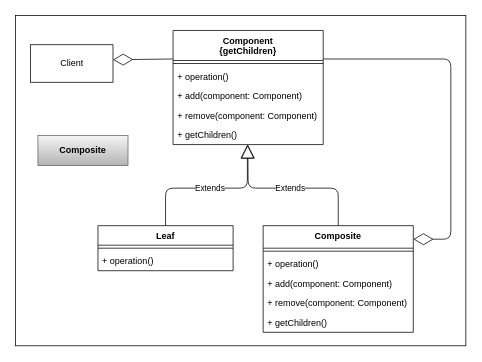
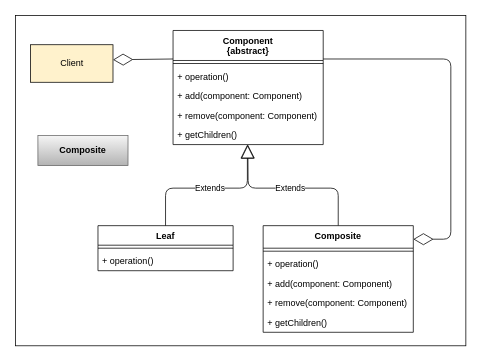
(248, 41) -> (248, 41)
(72, 63) -> (72, 63)
